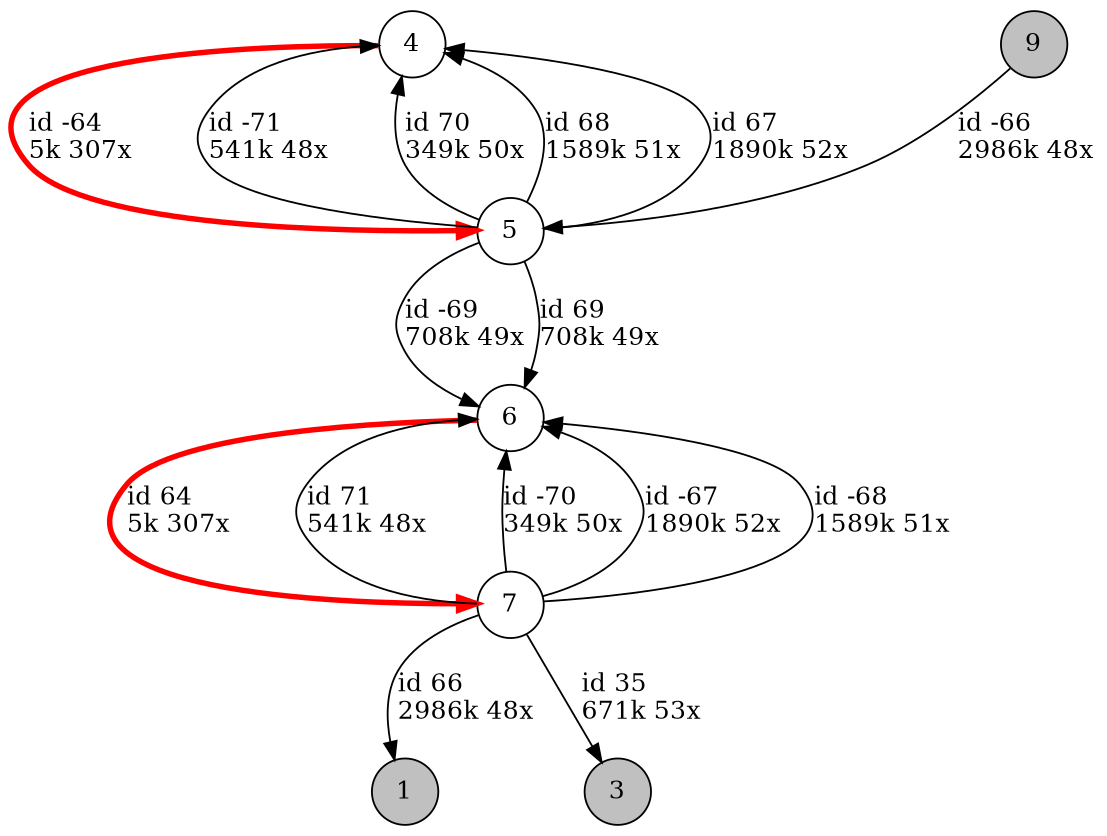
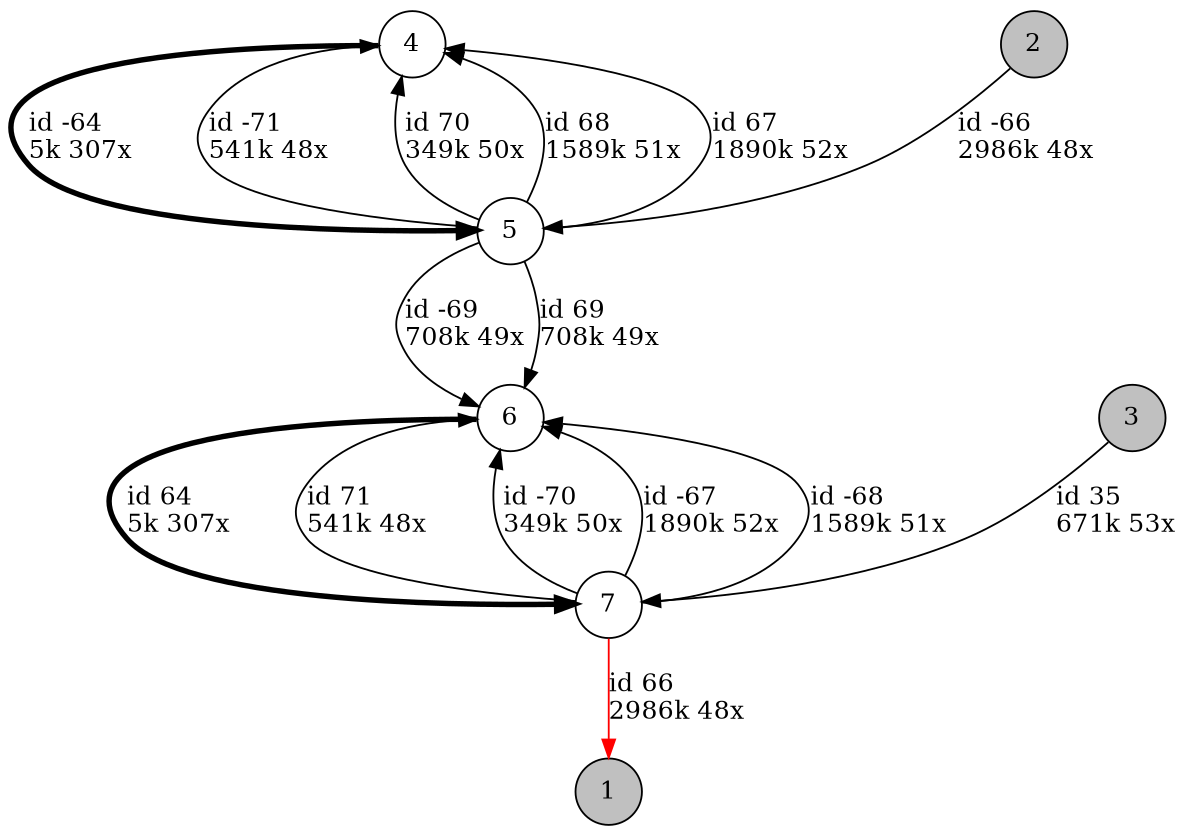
(1034, 44) -> (1034, 44)
(31, 167) -> (31, 167)
(115, 509) -> (130, 541)
(406, 660) -> (609, 689)
(560, 691) -> (900, 561)
